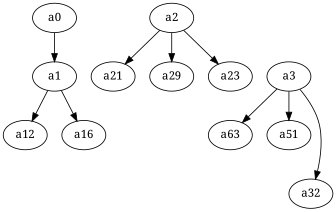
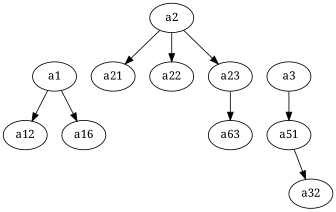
(55, 18) -> none
(172, 77) -> (172, 77)
(263, 103) -> (230, 102)
(320, 128) -> (298, 160)
